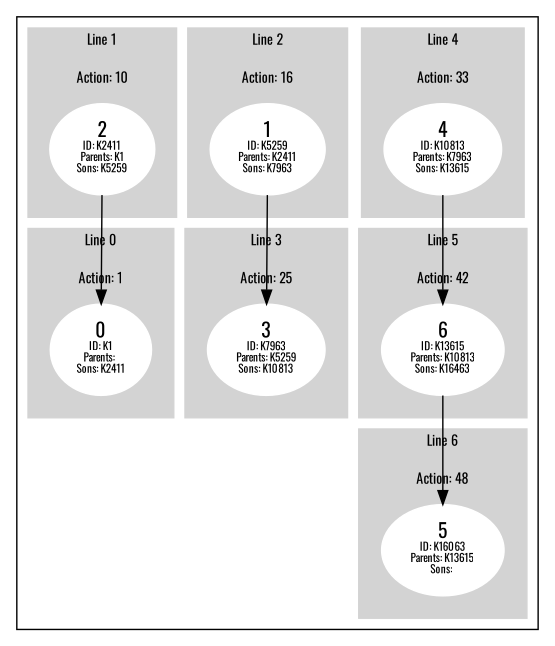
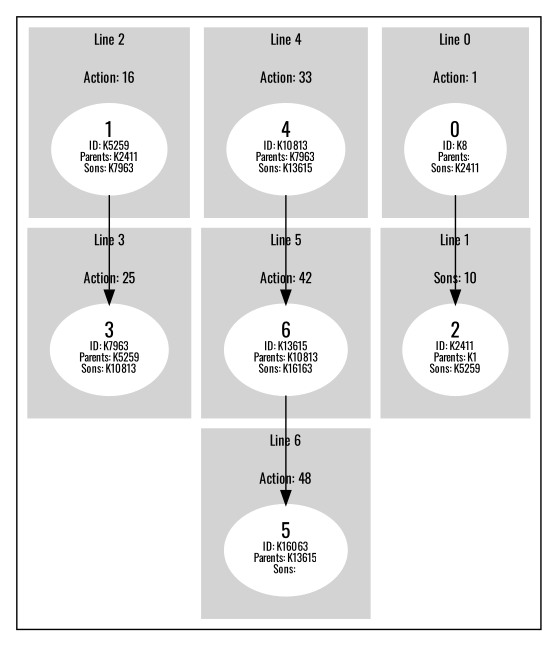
(102, 79) -> (455, 280)
(102, 242) -> (455, 242)
(101, 347) -> (455, 146)
(443, 369) -> (286, 369)
